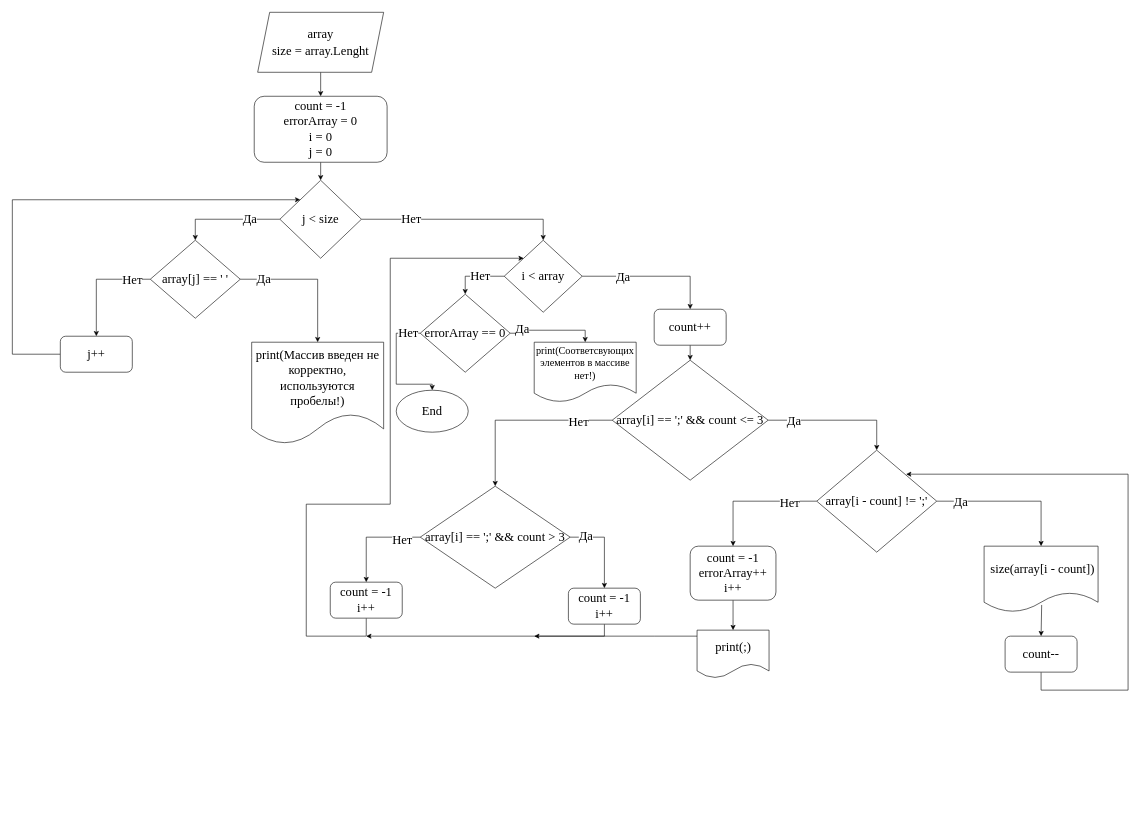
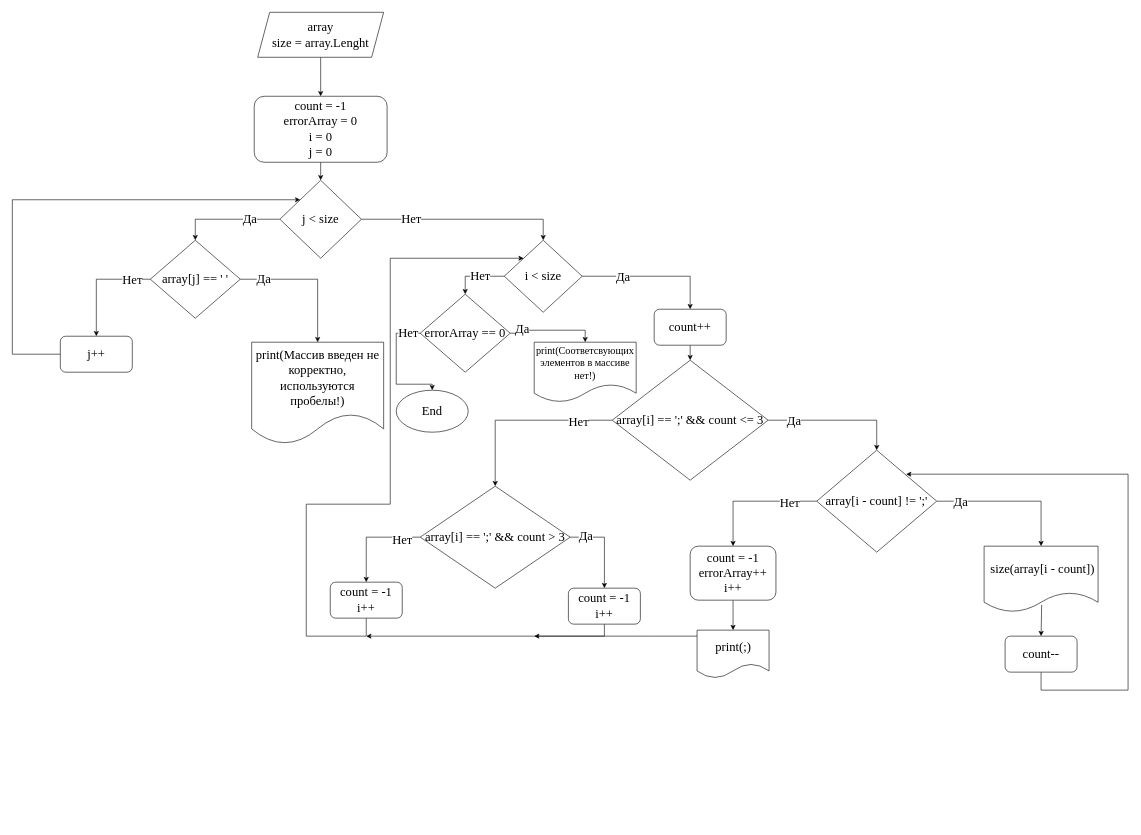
(321, 42) -> (321, 35)
(543, 276) -> (543, 276)
